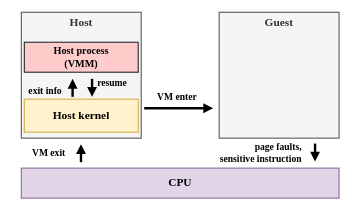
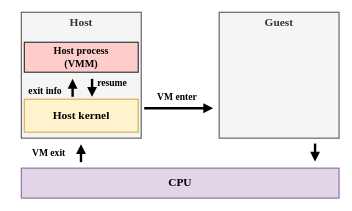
(246, 153) -> none
